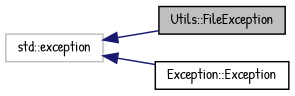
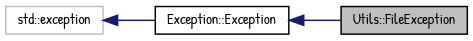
(138, 34) -> (322, 20)
